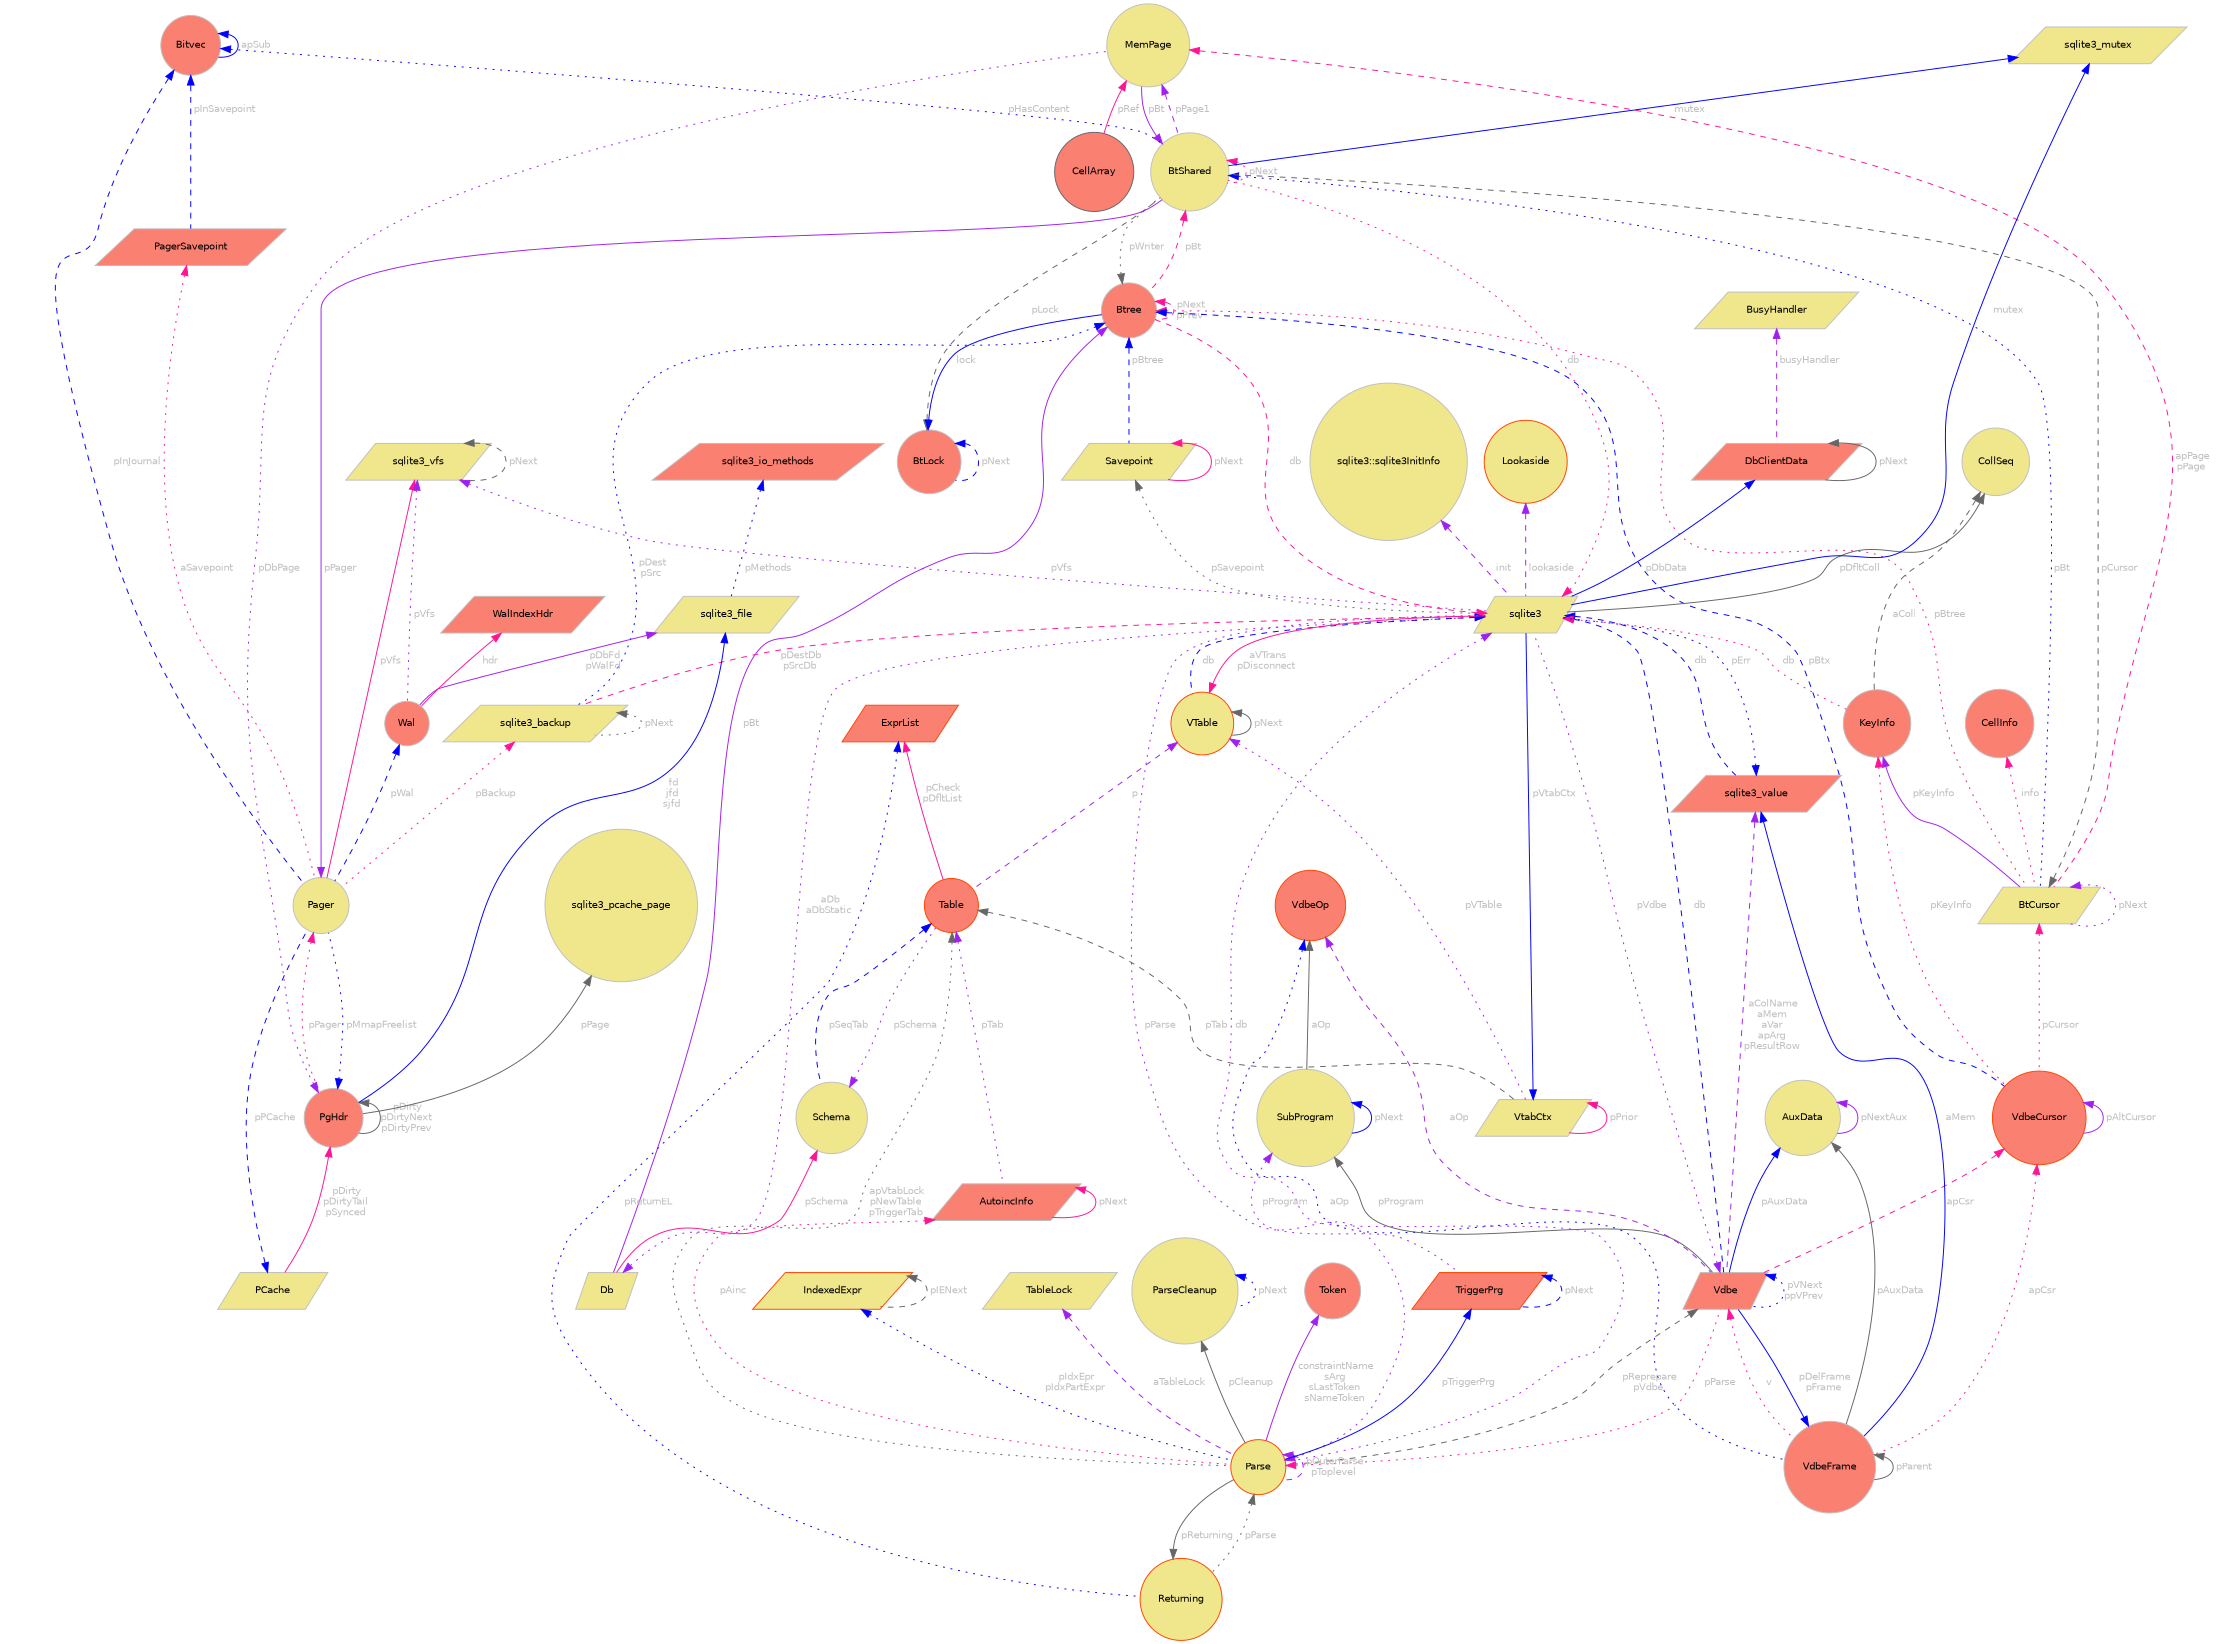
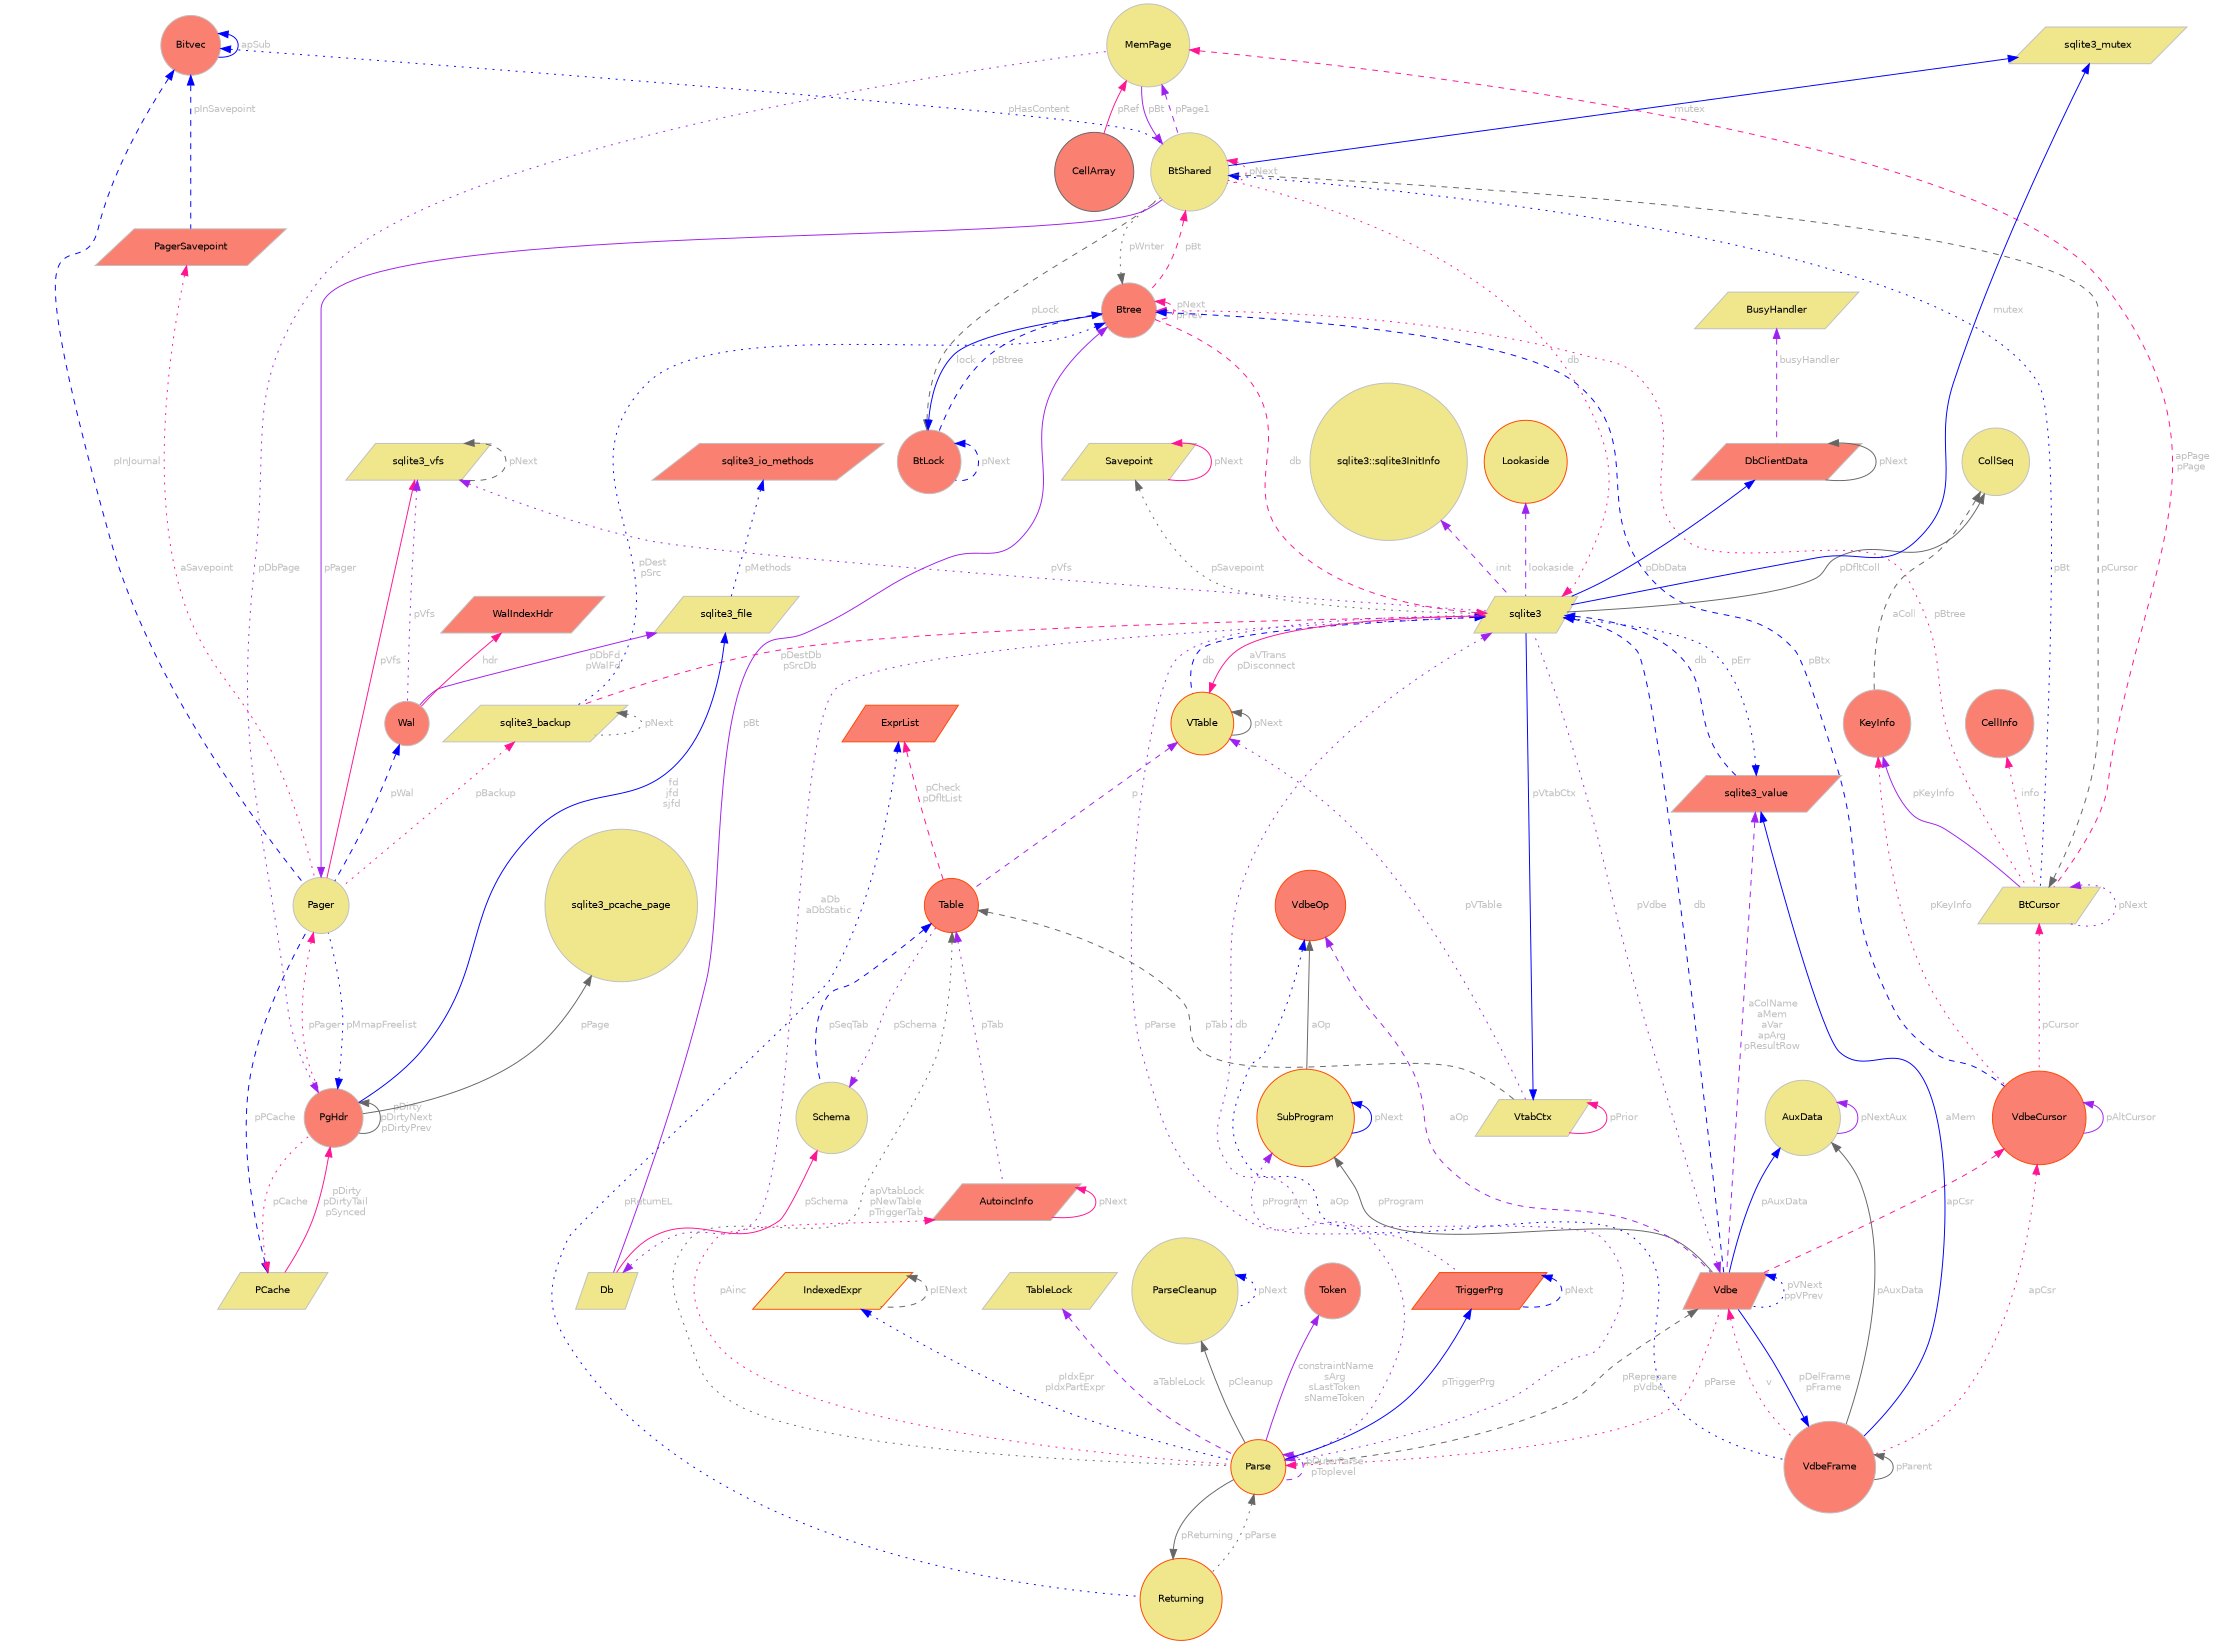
(1129, 396) -> (993, 352)
(1719, 639) -> none
(924, 816) -> (924, 816)
(1306, 1118) -> (1306, 1118)
none -> (267, 1192)
